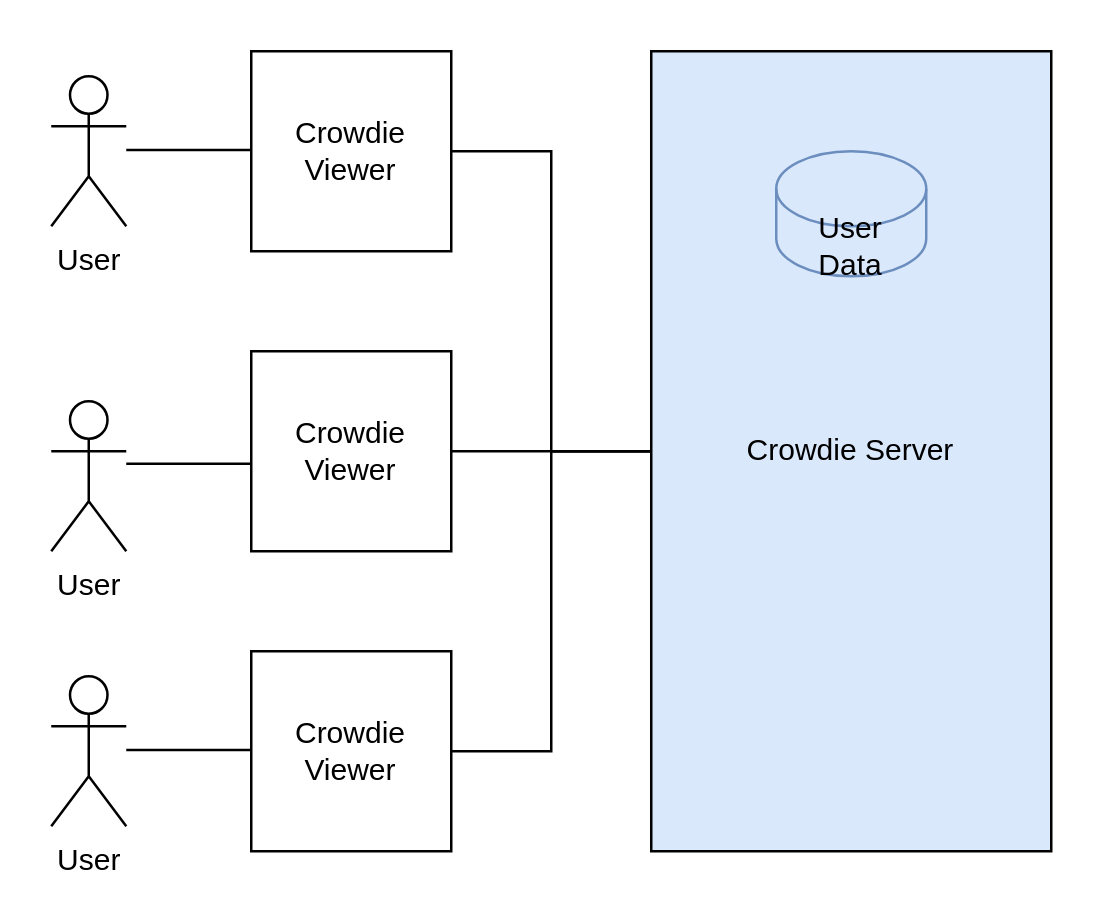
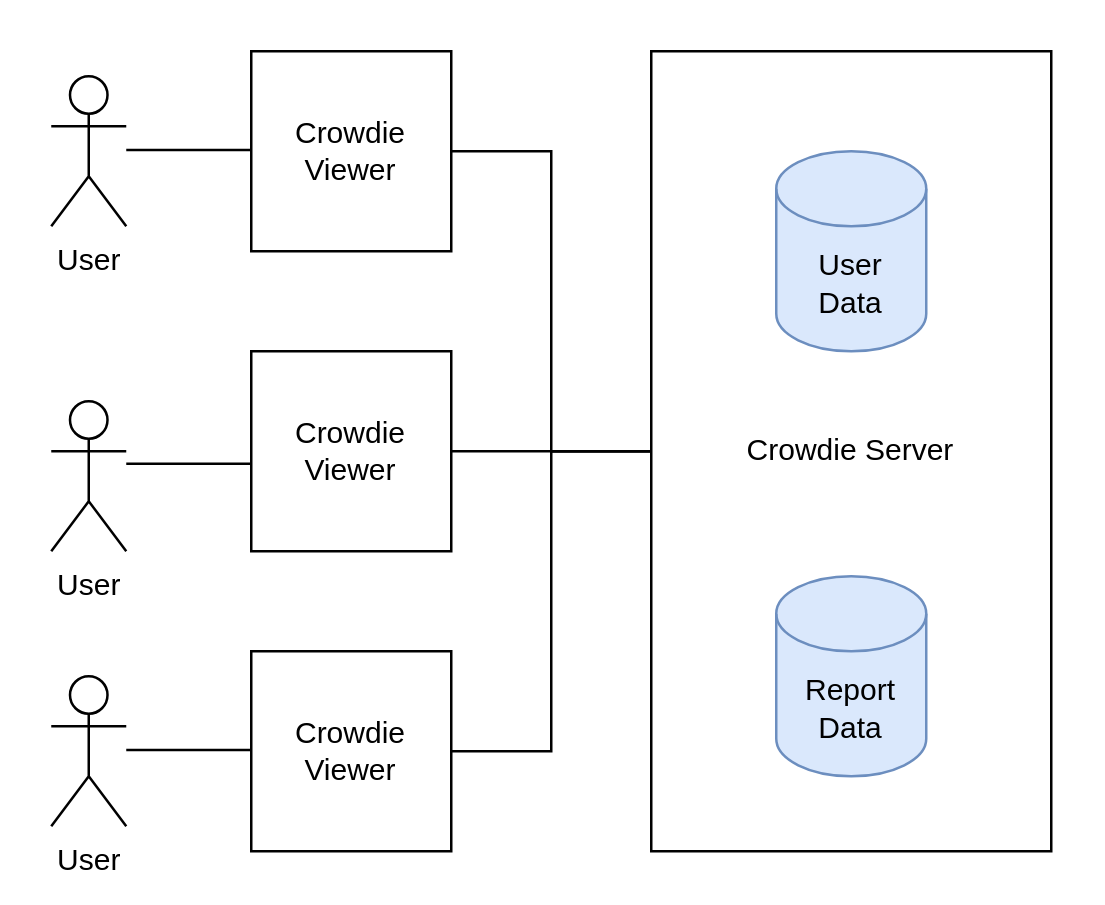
(851, 214) -> (851, 251)
(851, 451) -> (851, 451)
none -> (851, 676)
